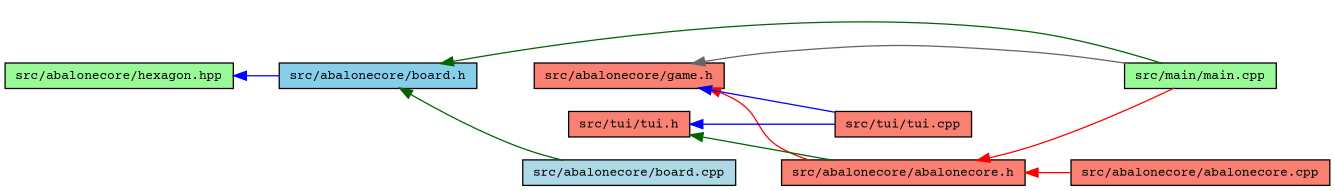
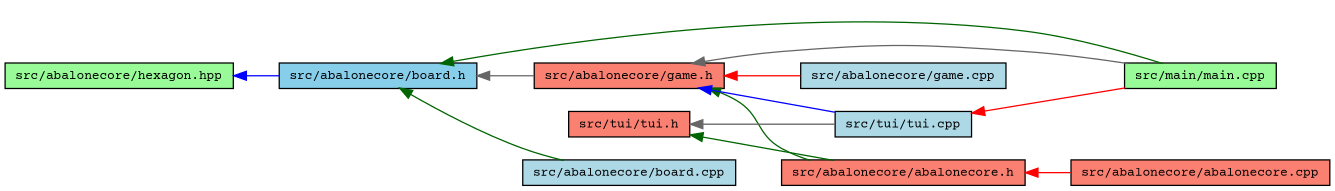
none -> (512, 76)
none -> (903, 76)
(769, 124) -> (769, 124)
(903, 124) -> (903, 124)
(1084, 128) -> (1055, 100)
(764, 133) -> (764, 133)
